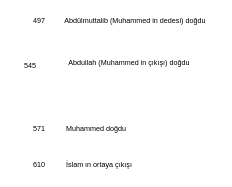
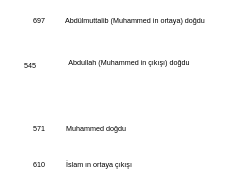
(39, 21) -> (39, 21)
(135, 21) -> (135, 21)
